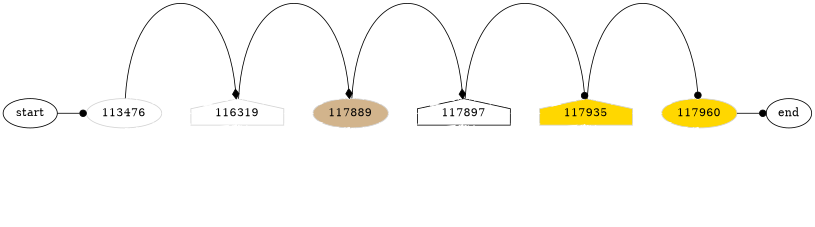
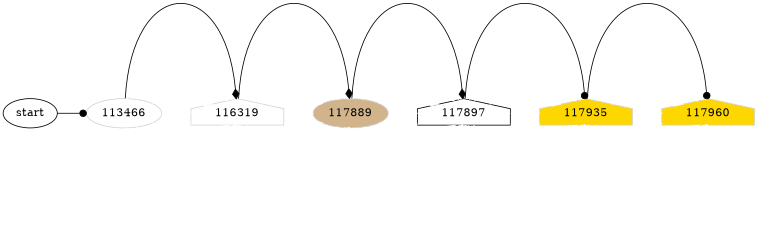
(124, 113) -> (124, 113)
(699, 113) -> (708, 113)
(789, 113) -> none
